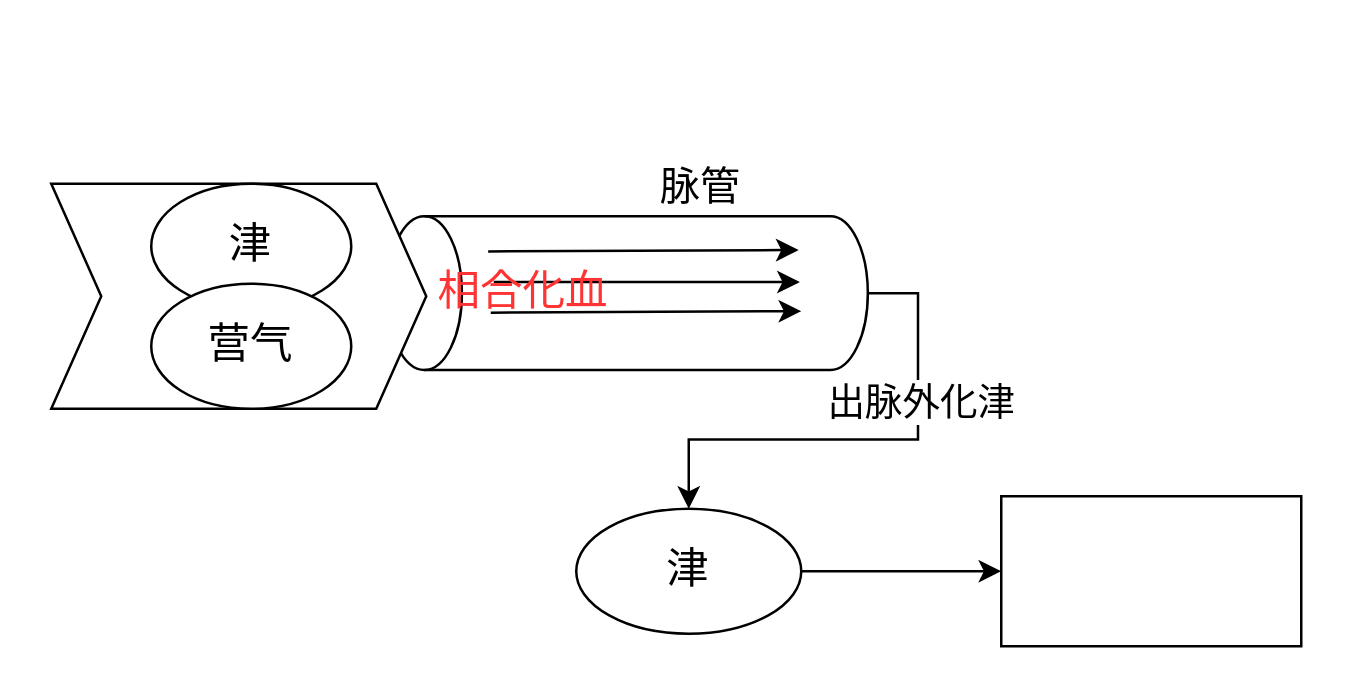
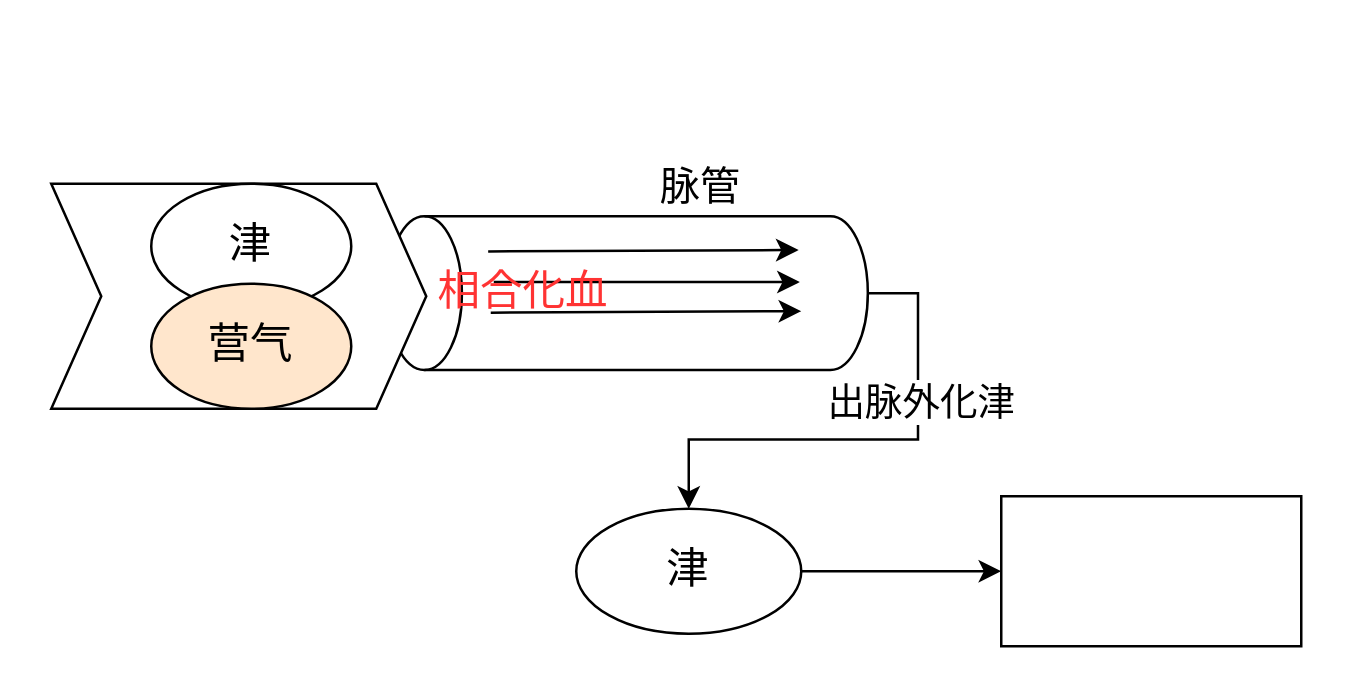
(251, 346) -> (251, 346)
